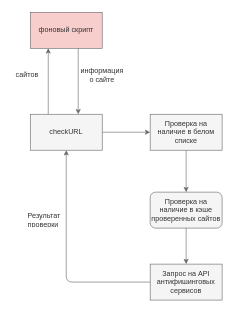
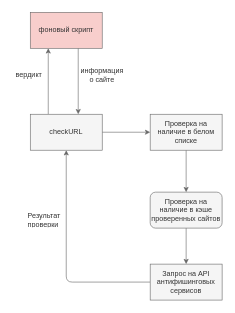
(28, 75) -> (30, 75)
